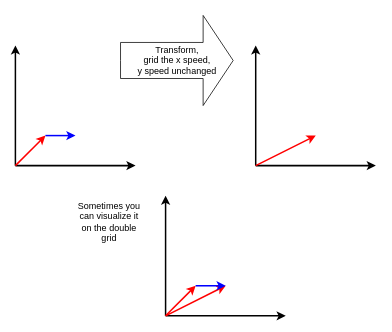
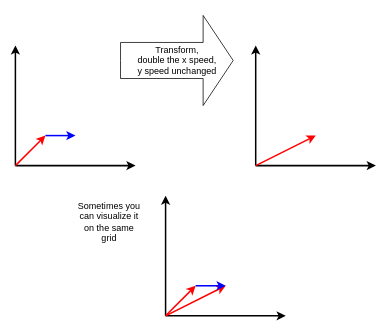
(177, 60) -> (177, 60)
(109, 222) -> (109, 222)
